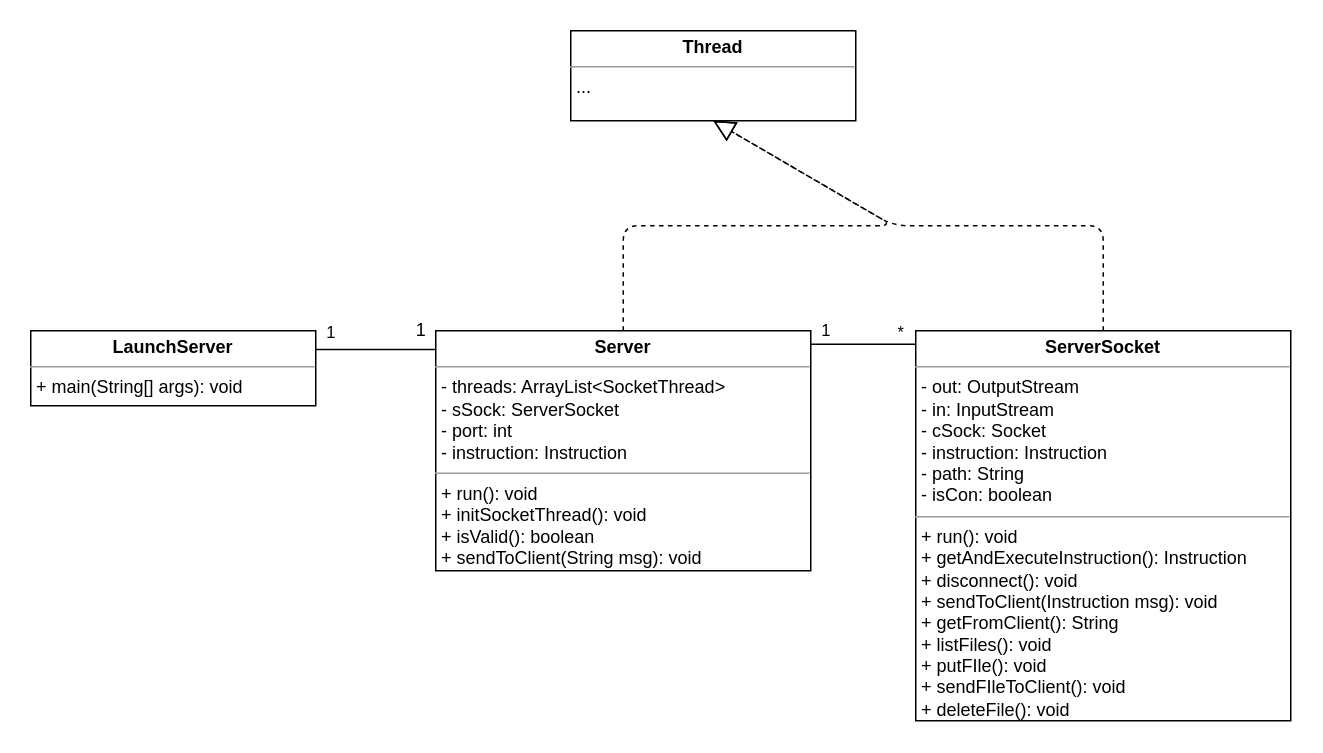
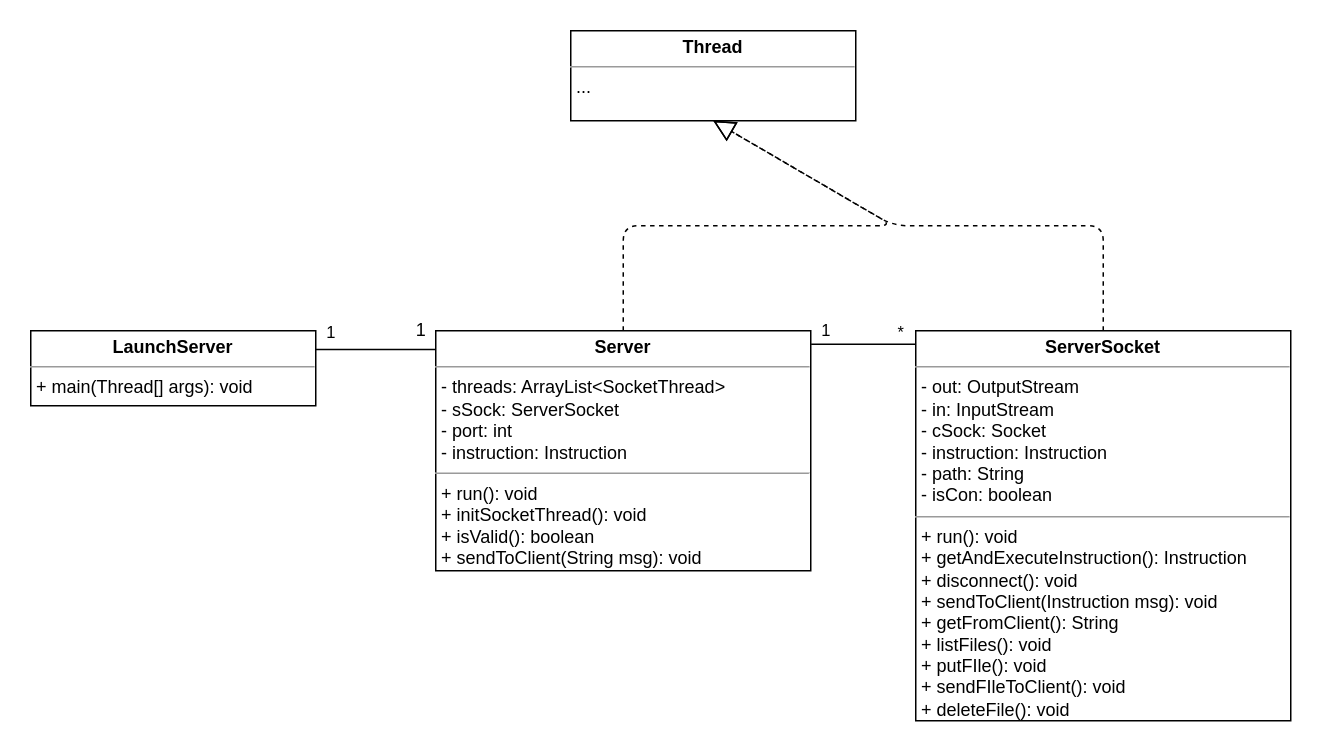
(150, 352) -> (153, 352)
